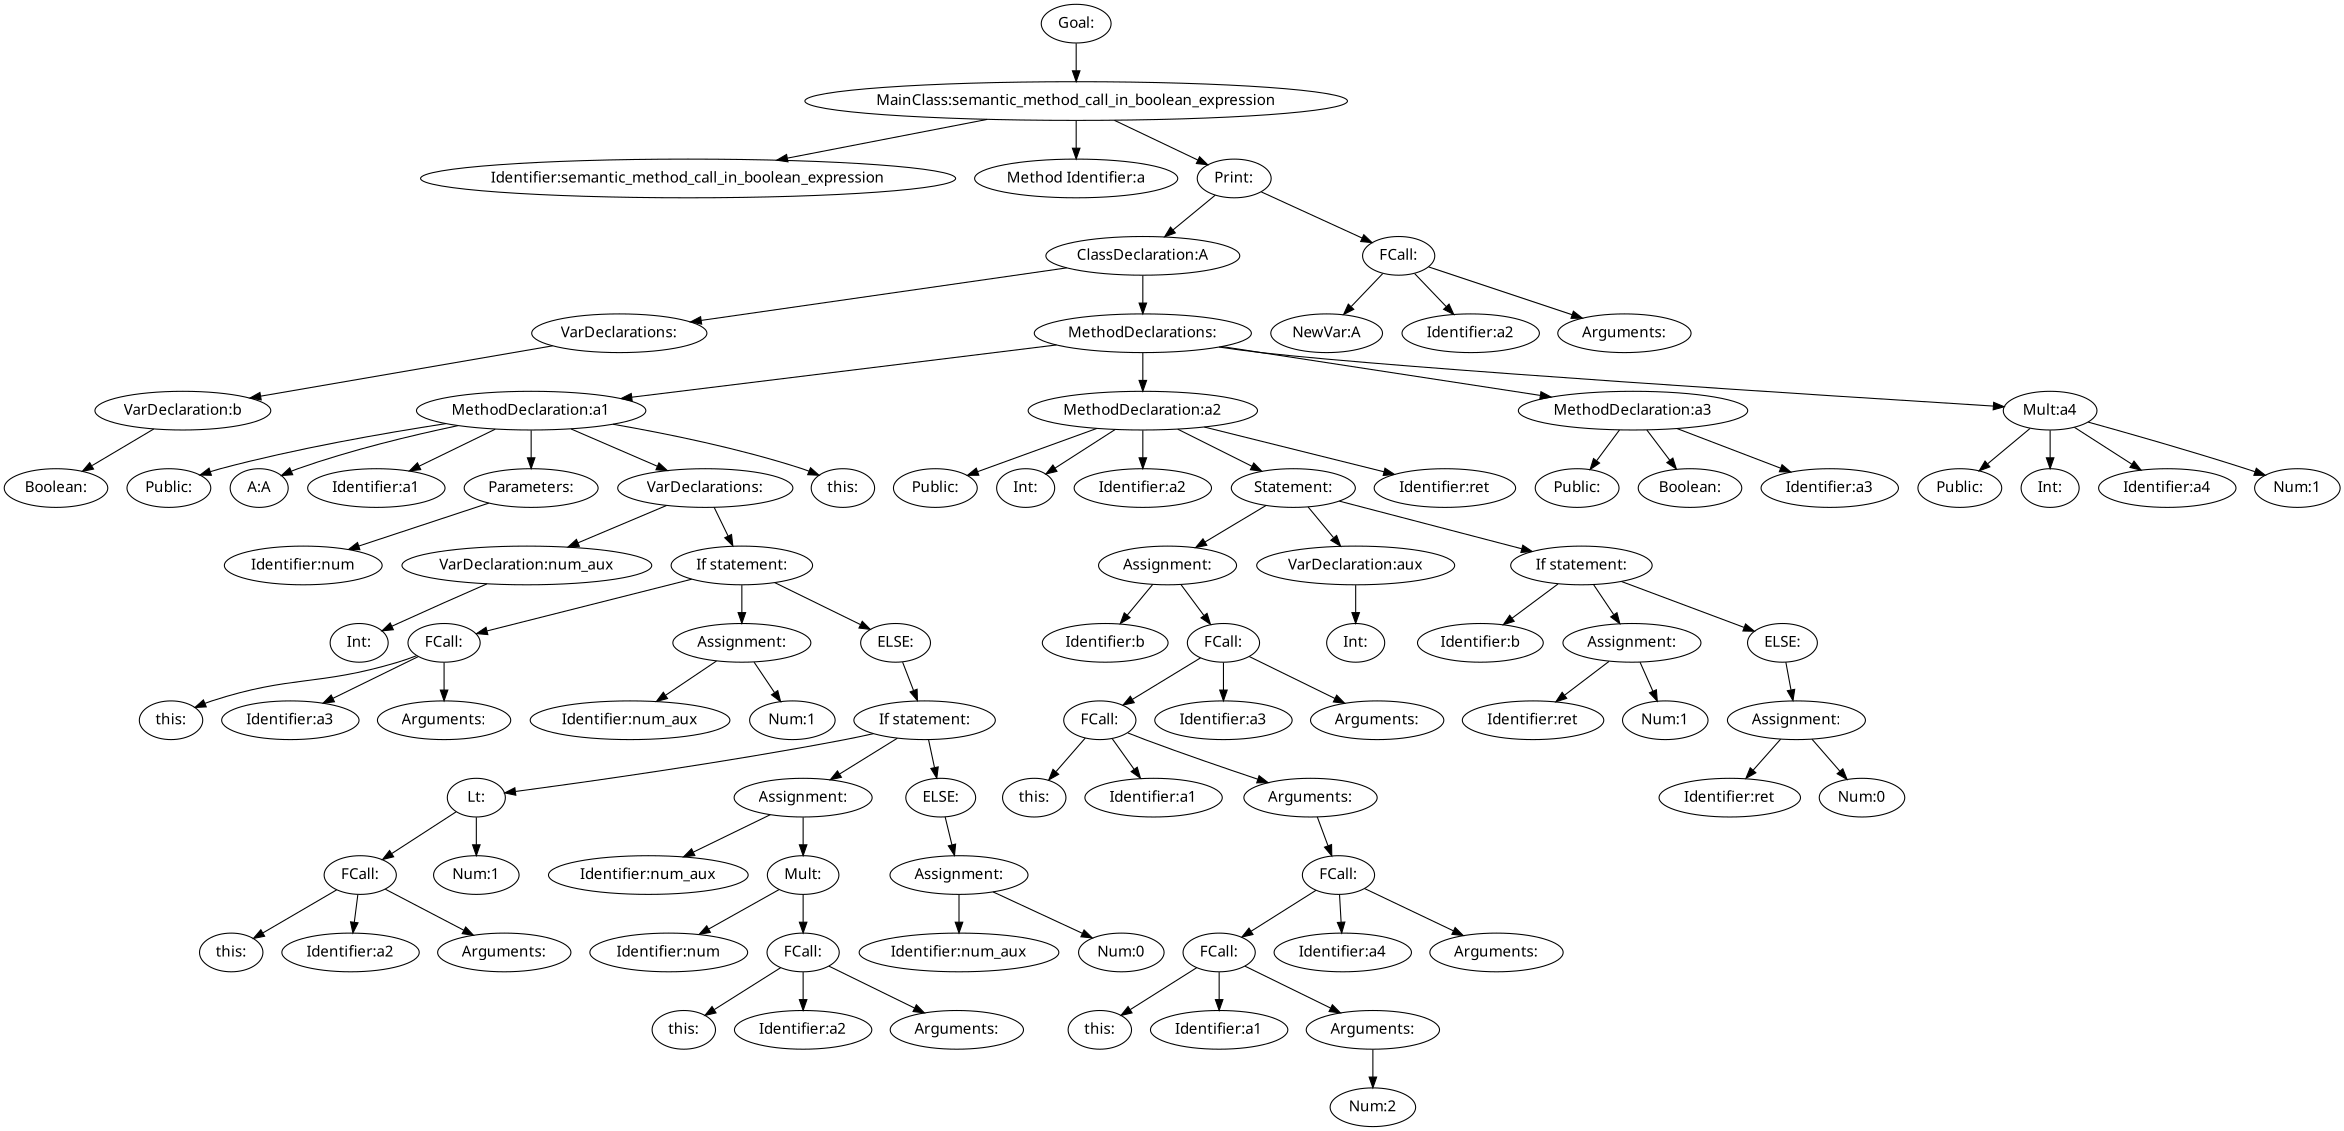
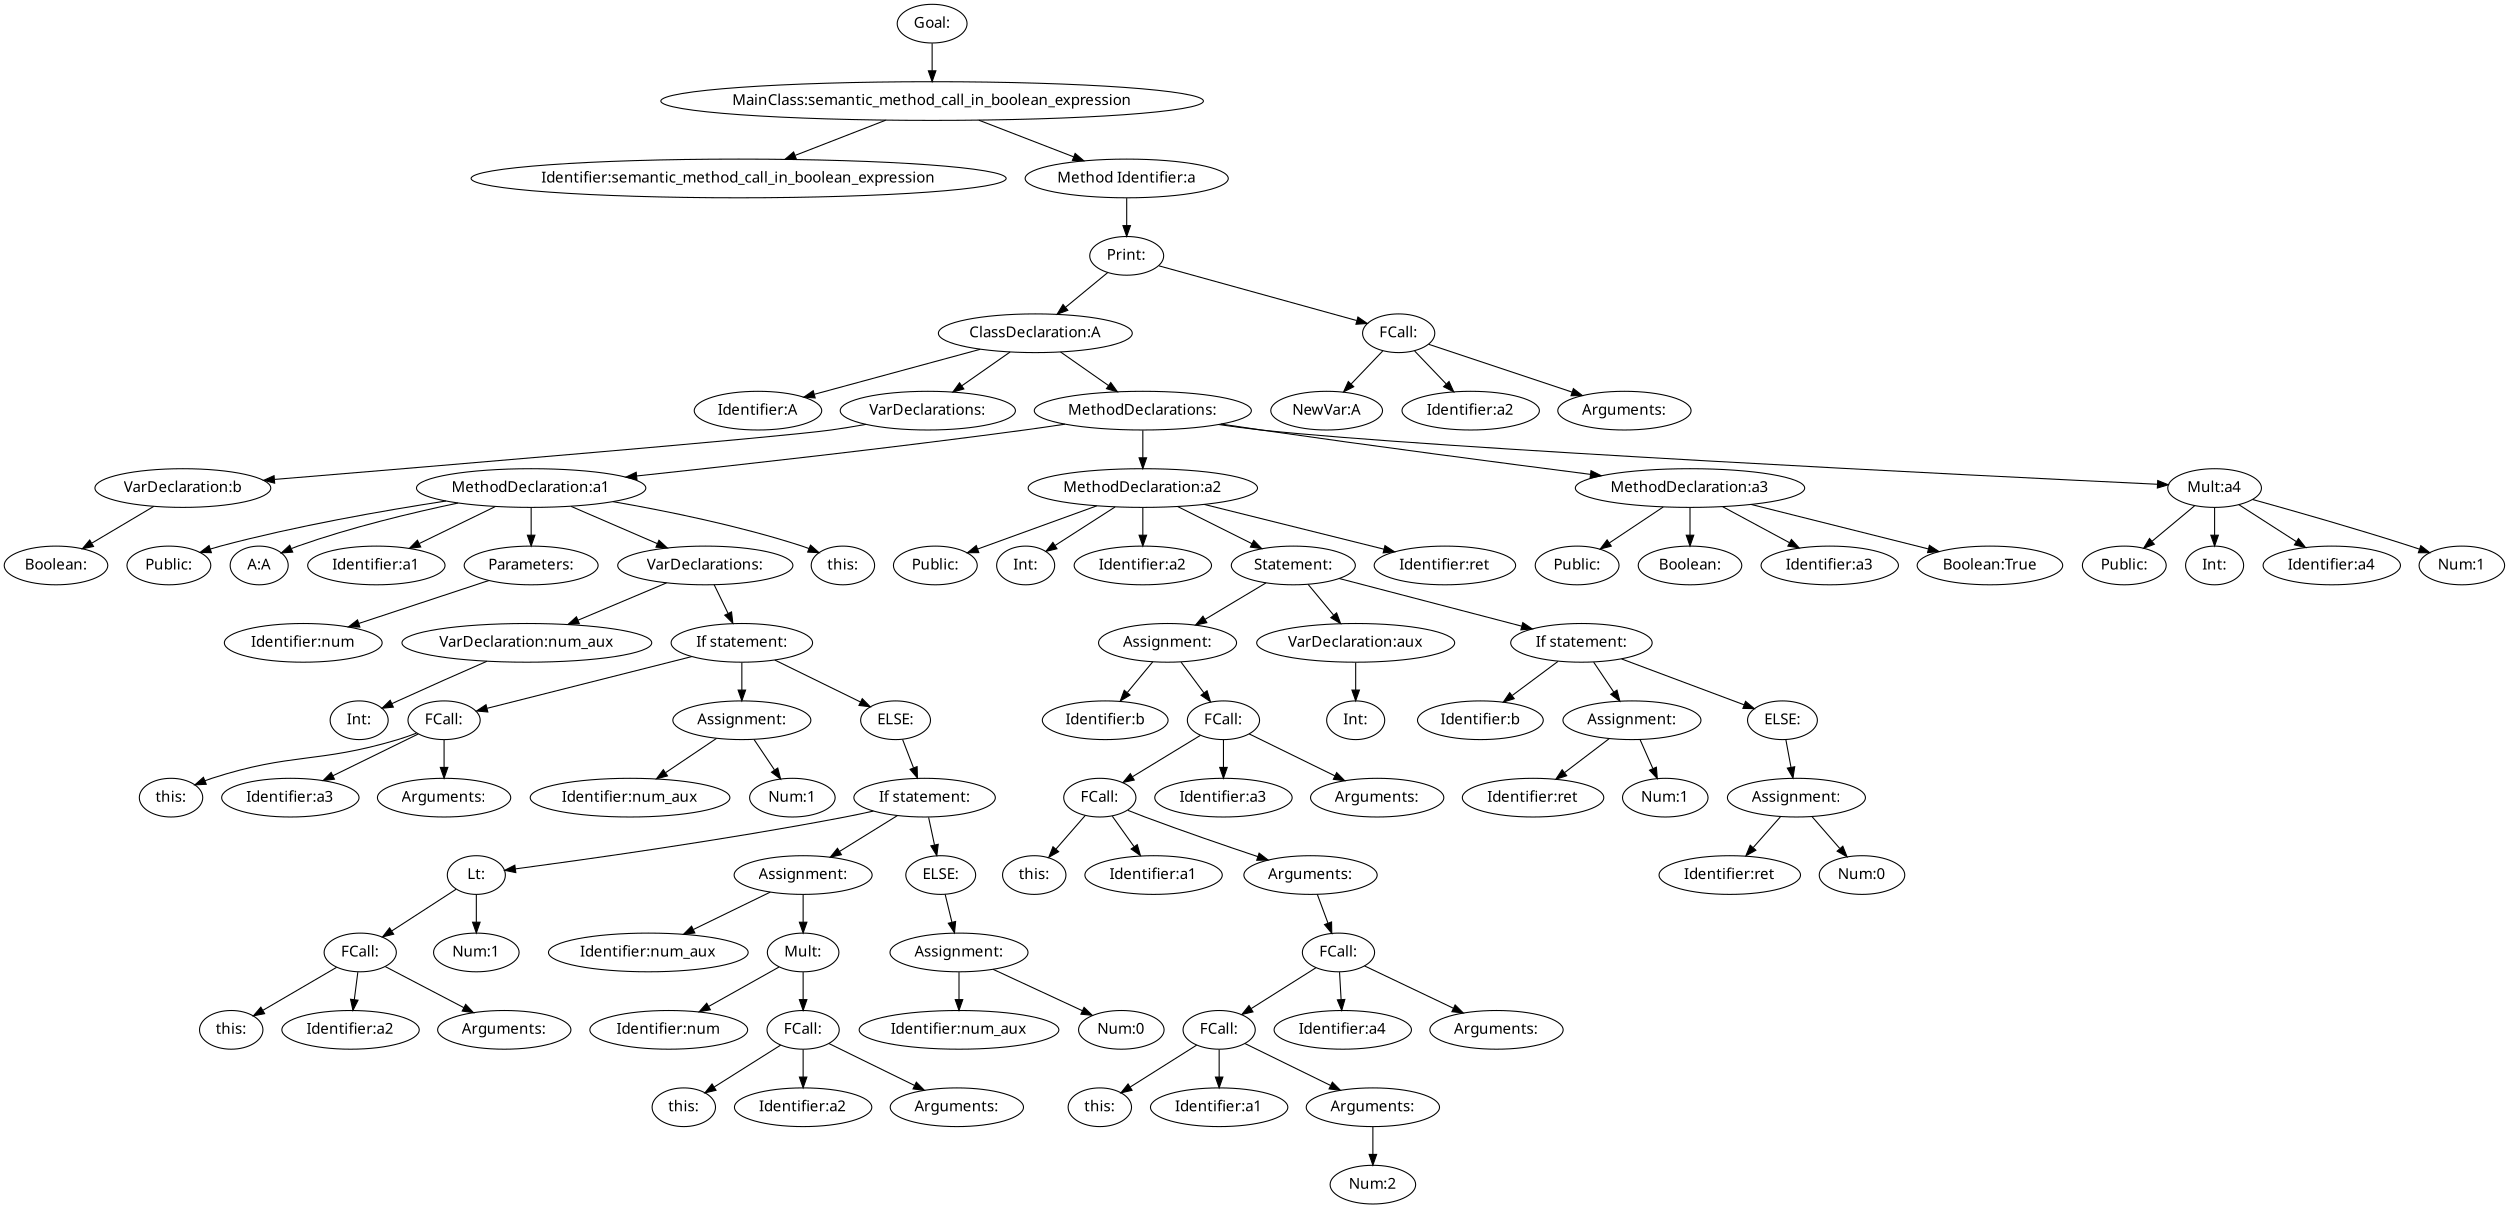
(1156, 140) -> (1127, 212)
none -> (758, 411)
none -> (1990, 565)
